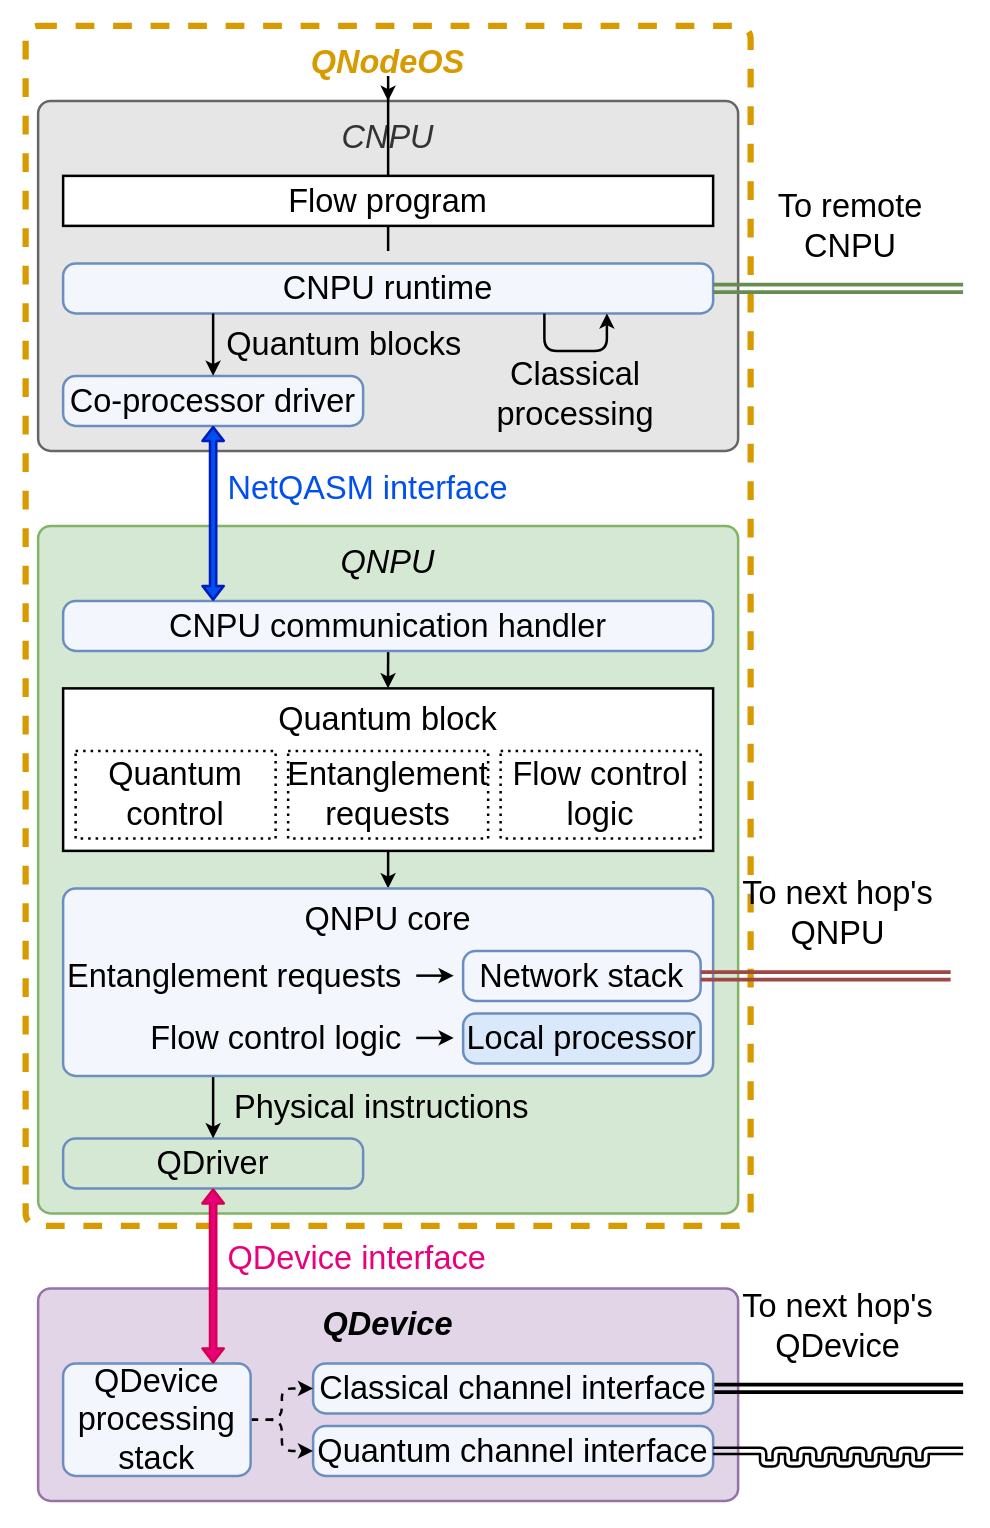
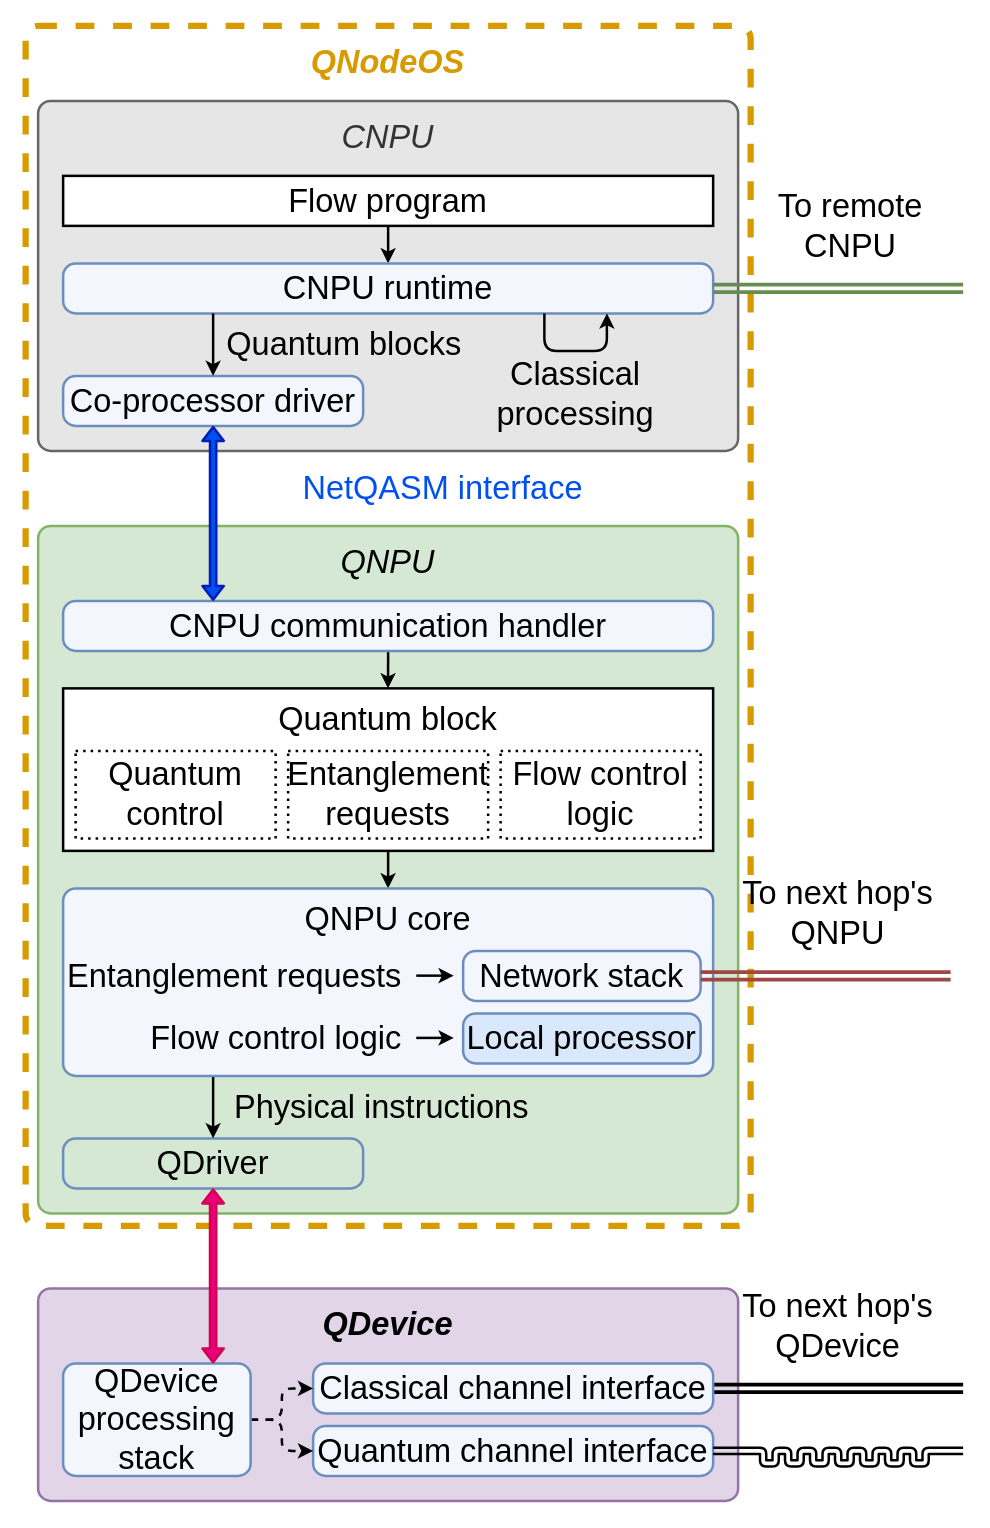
(388, 119) -> (388, 251)
(388, 488) -> (463, 488)
(369, 1258) -> none
